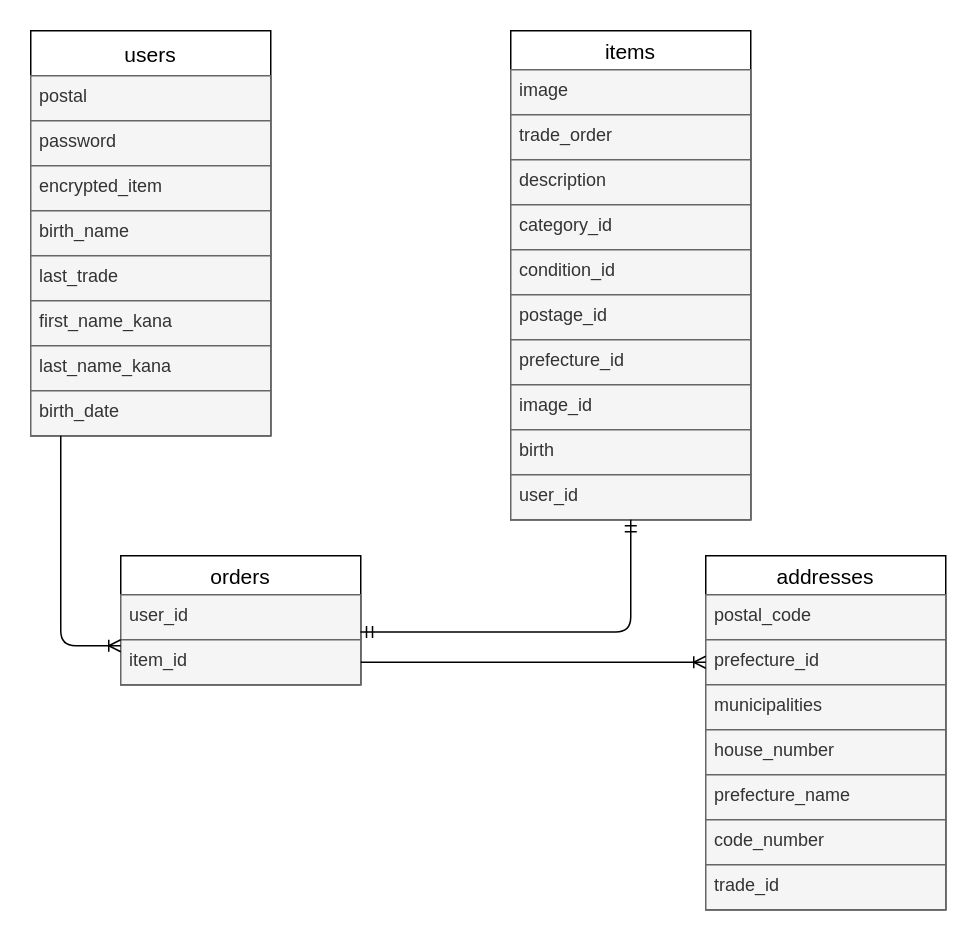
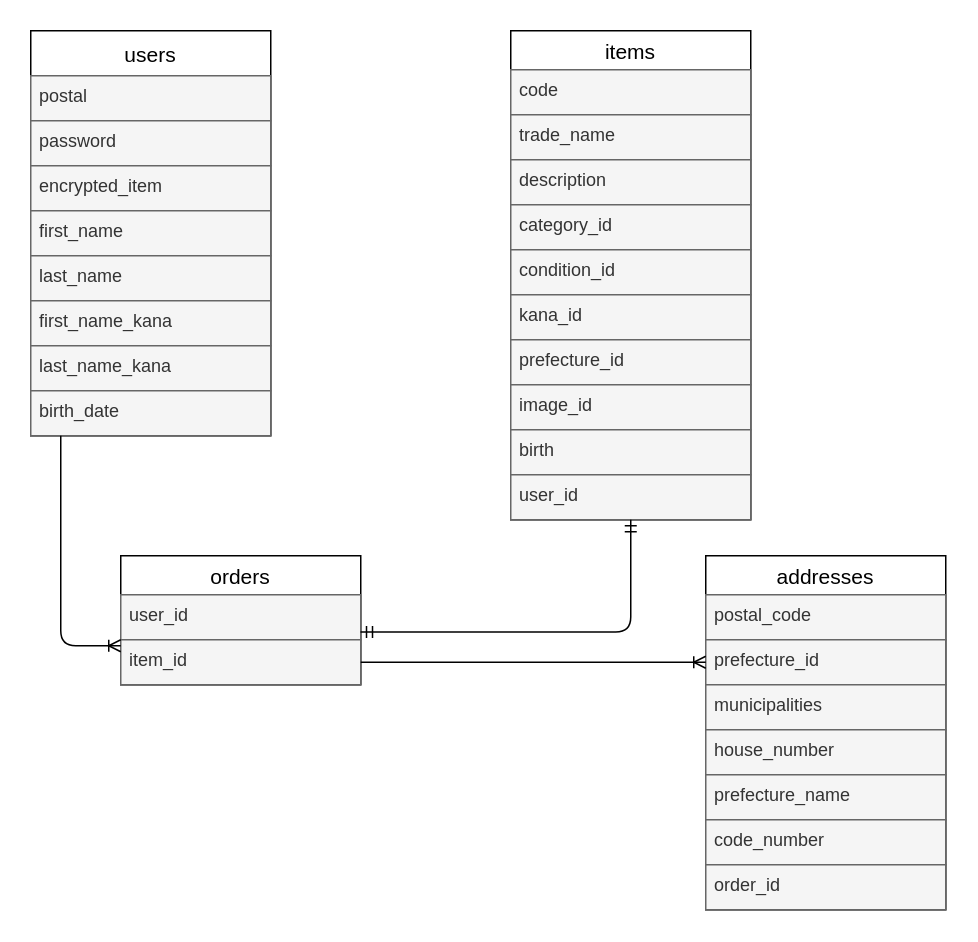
(542, 90) -> (539, 90)
(574, 135) -> (569, 135)
(87, 231) -> (87, 231)
(87, 276) -> (82, 276)
(567, 315) -> (552, 315)
(752, 885) -> (752, 885)
